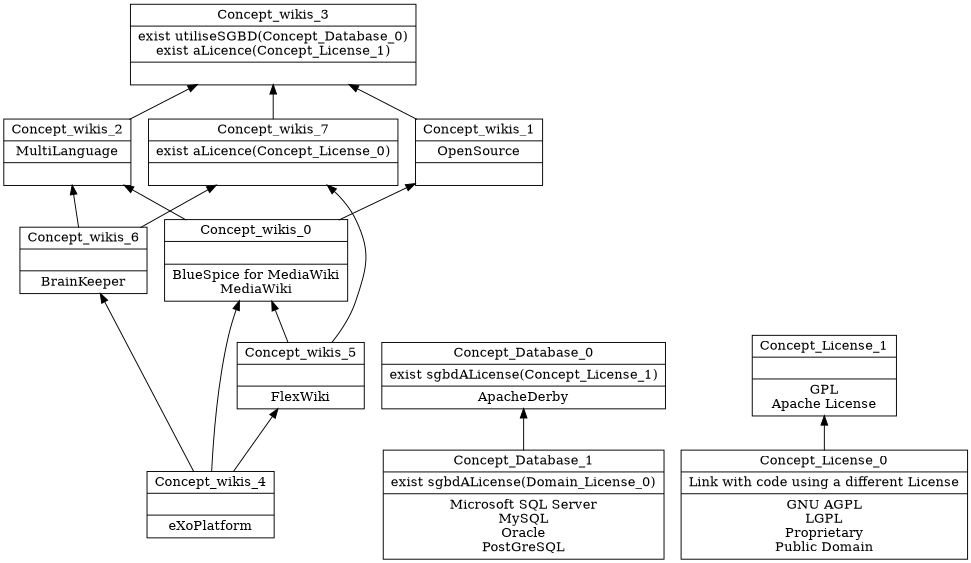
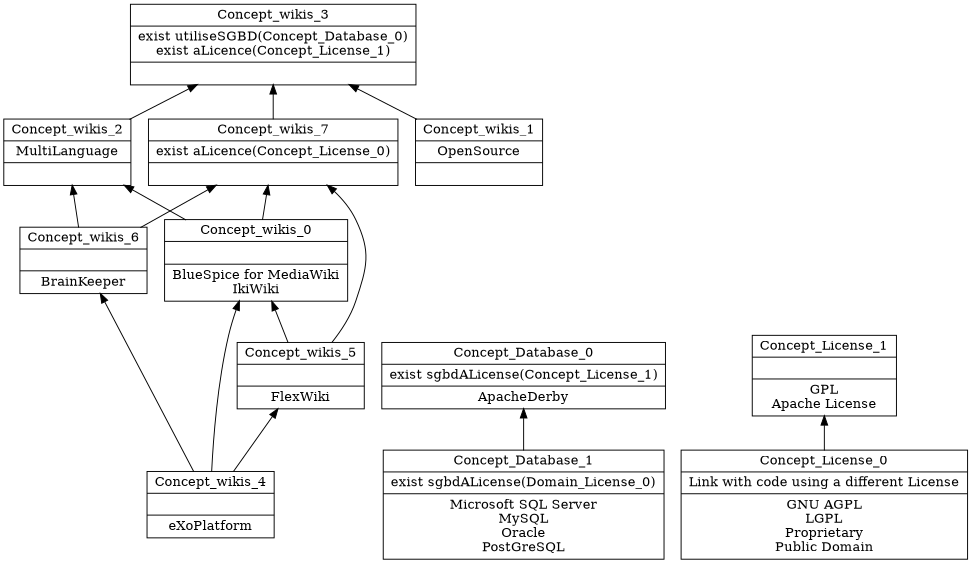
(373, 204) -> (265, 207)
(256, 289) -> (256, 289)
